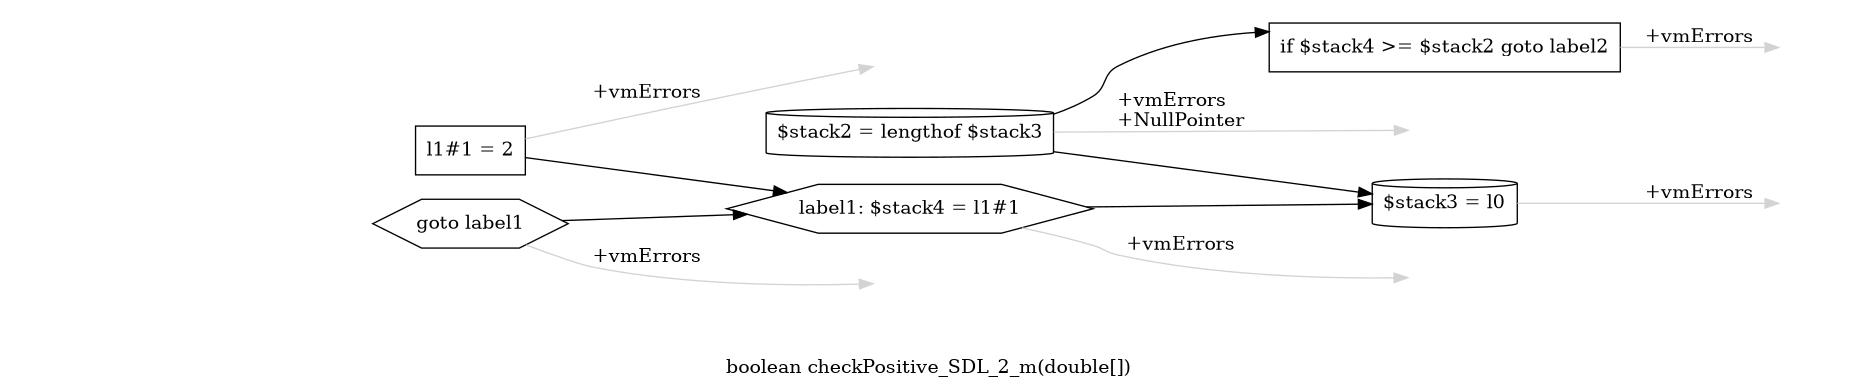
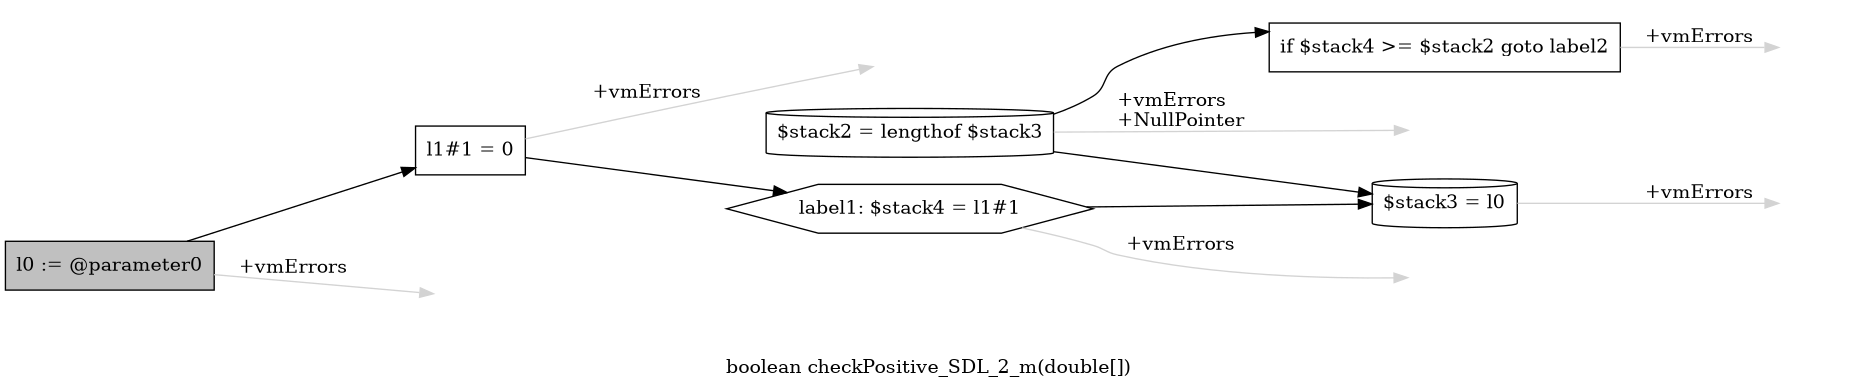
(470, 150) -> (470, 150)
(470, 224) -> none
none -> (110, 266)
